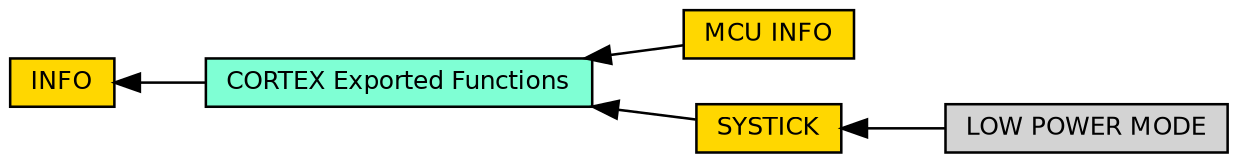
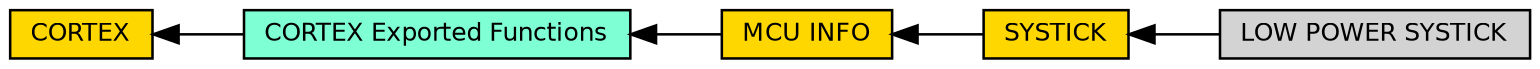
(62, 83) -> (81, 34)
(657, 115) -> (950, 34)
(1087, 128) -> (1375, 34)
